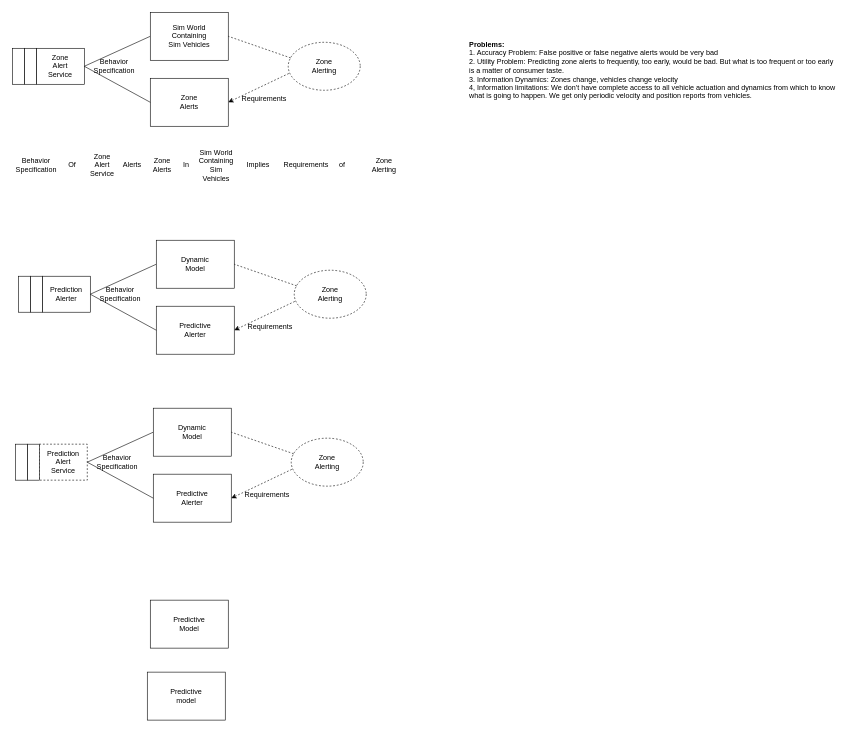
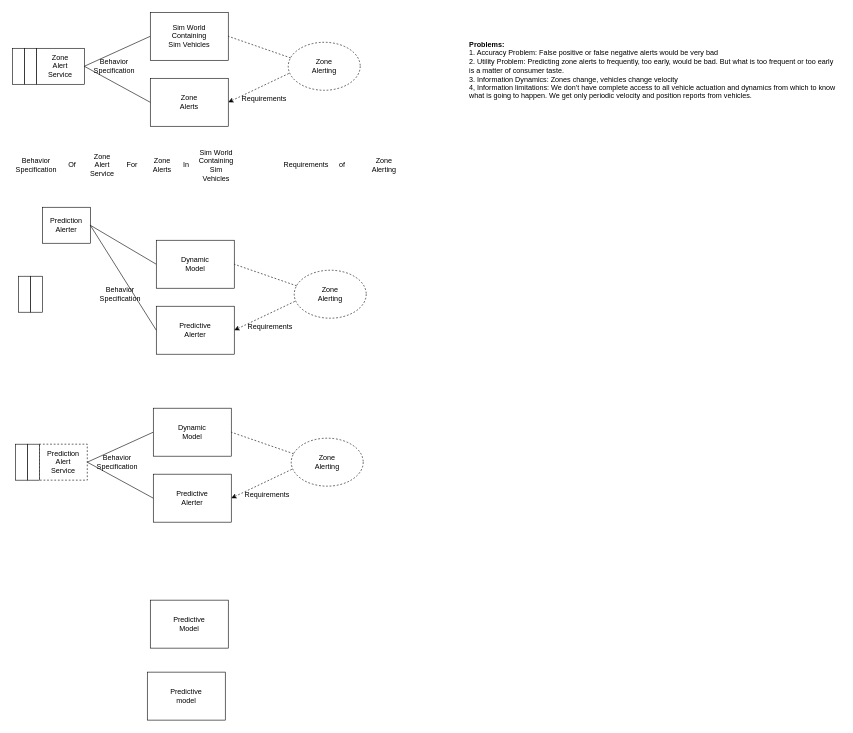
(132, 165) -> (132, 165)
(258, 165) -> none
(66, 294) -> (66, 225)
